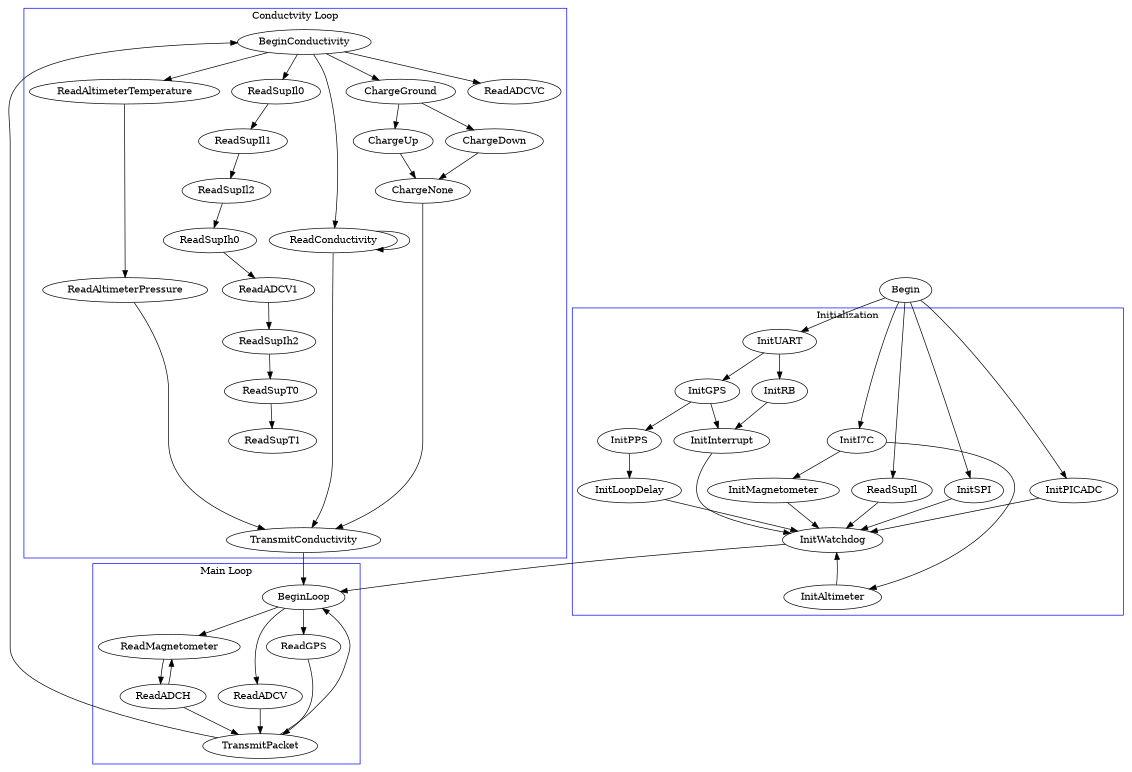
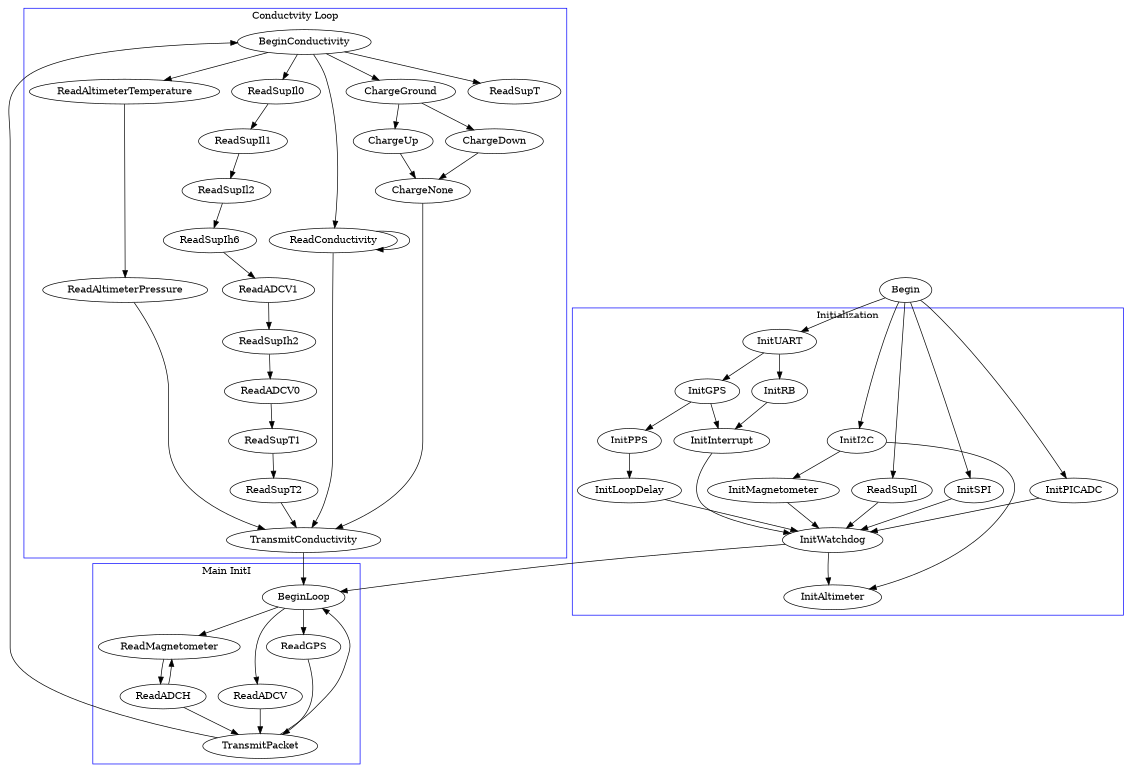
(514, 92) -> (514, 92)
(210, 240) -> (210, 240)
(271, 391) -> (271, 391)
(857, 441) -> (857, 441)
none -> (274, 490)
(226, 571) -> (226, 571)
(837, 572) -> (828, 565)
